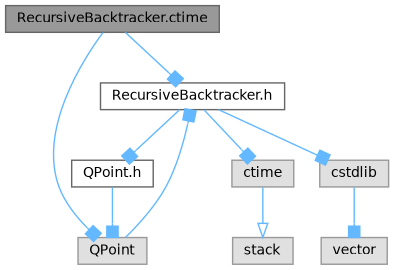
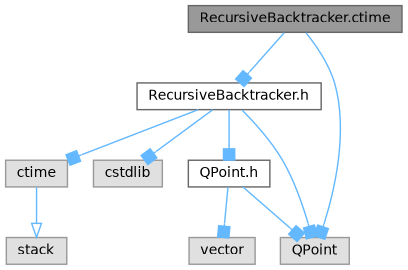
(166, 186) -> (283, 162)
(354, 205) -> (226, 205)
